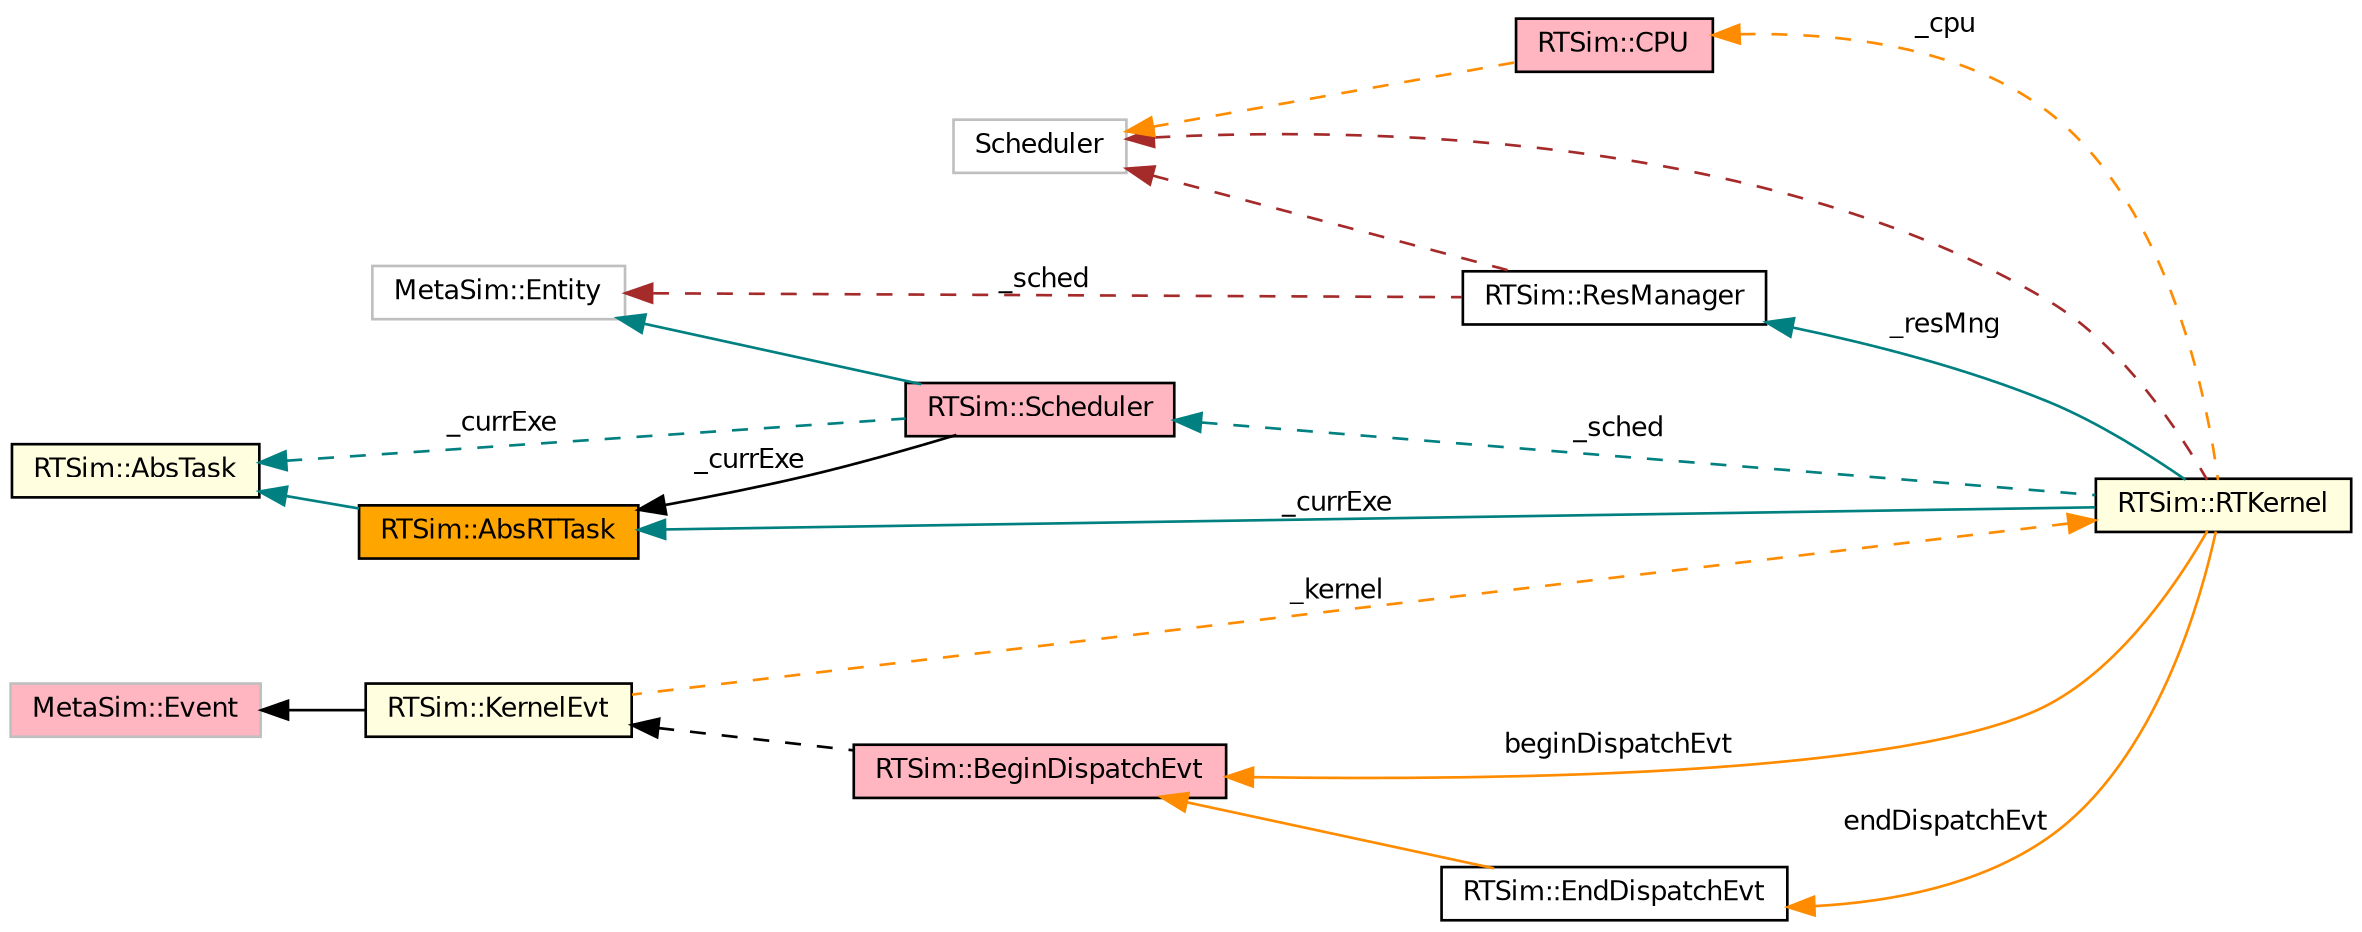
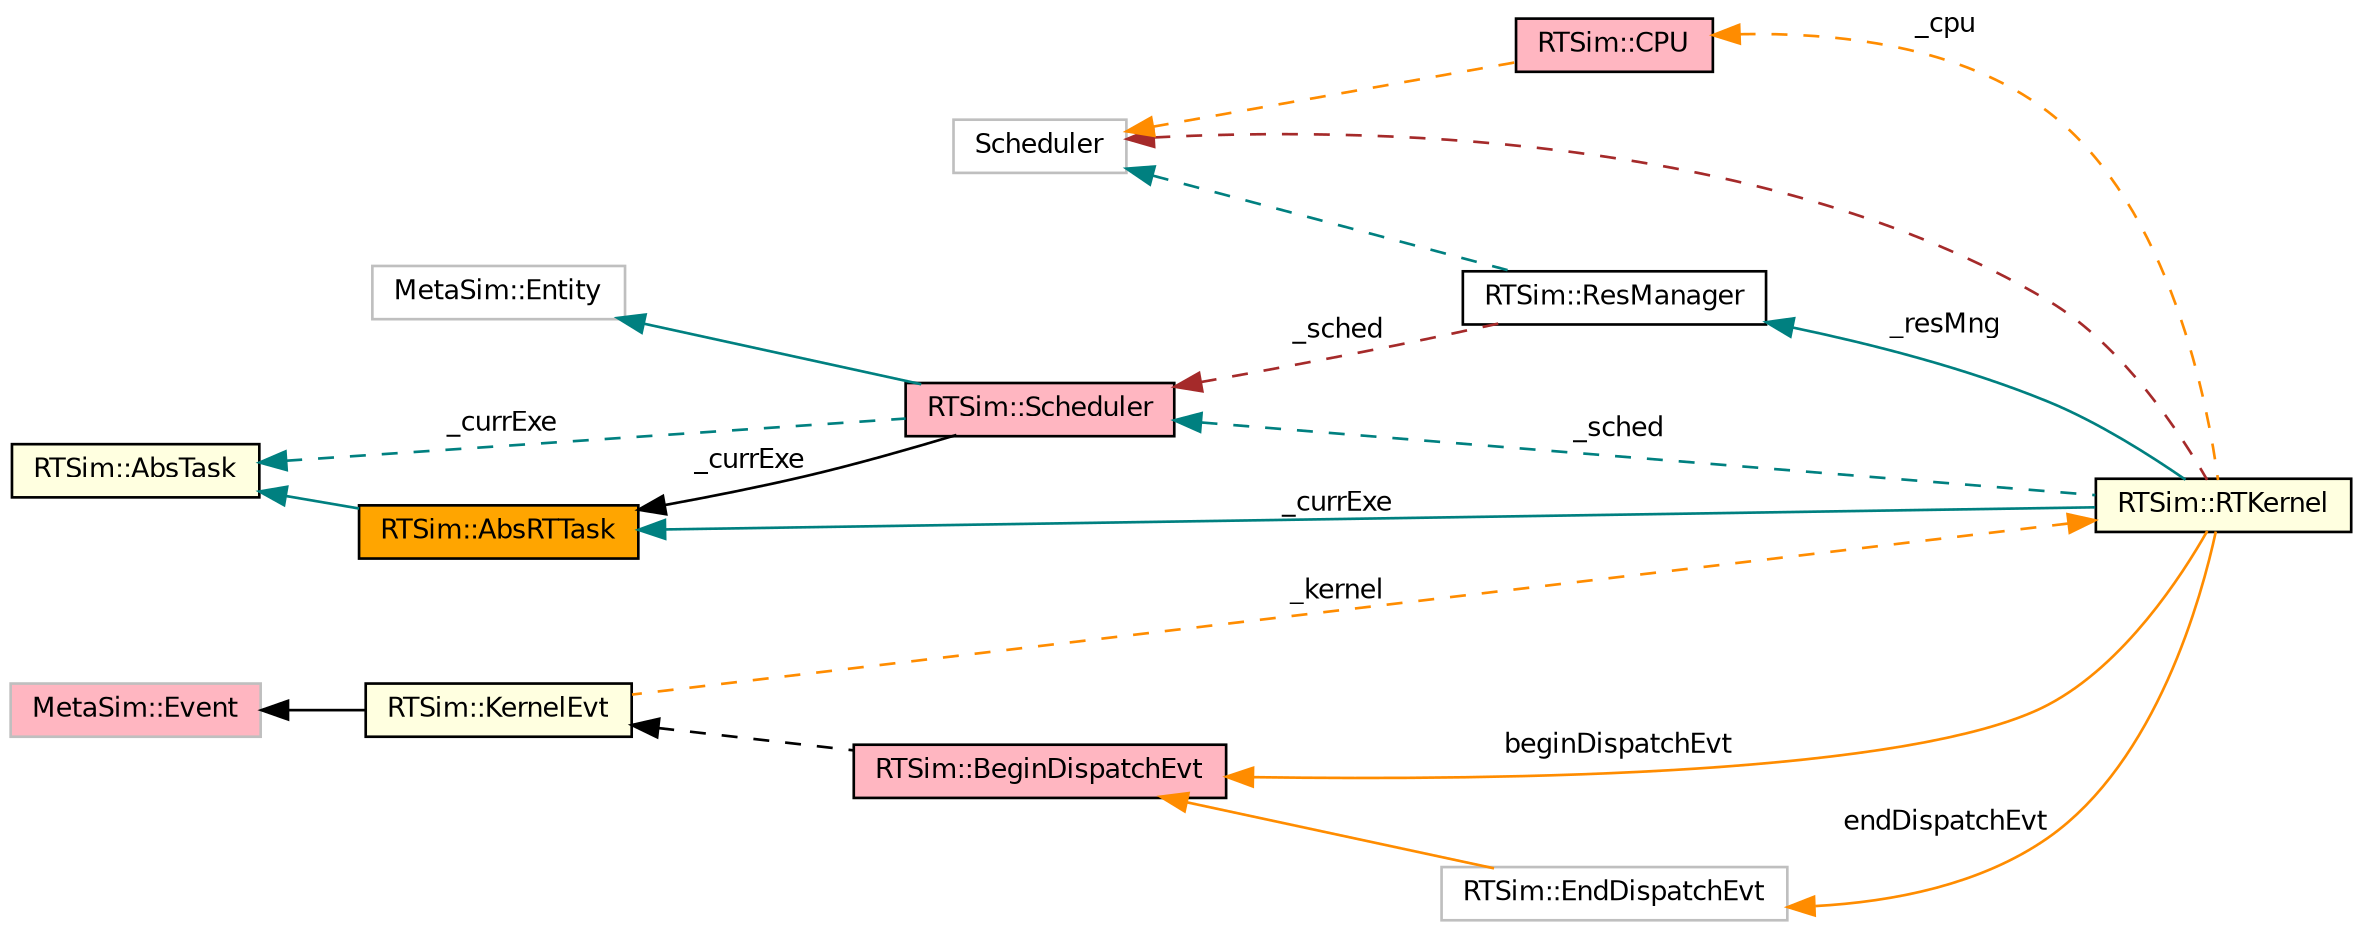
(1334, 224) -> (1334, 224)
(1058, 295) -> (1351, 354)
(1614, 894) -> (1614, 894)
